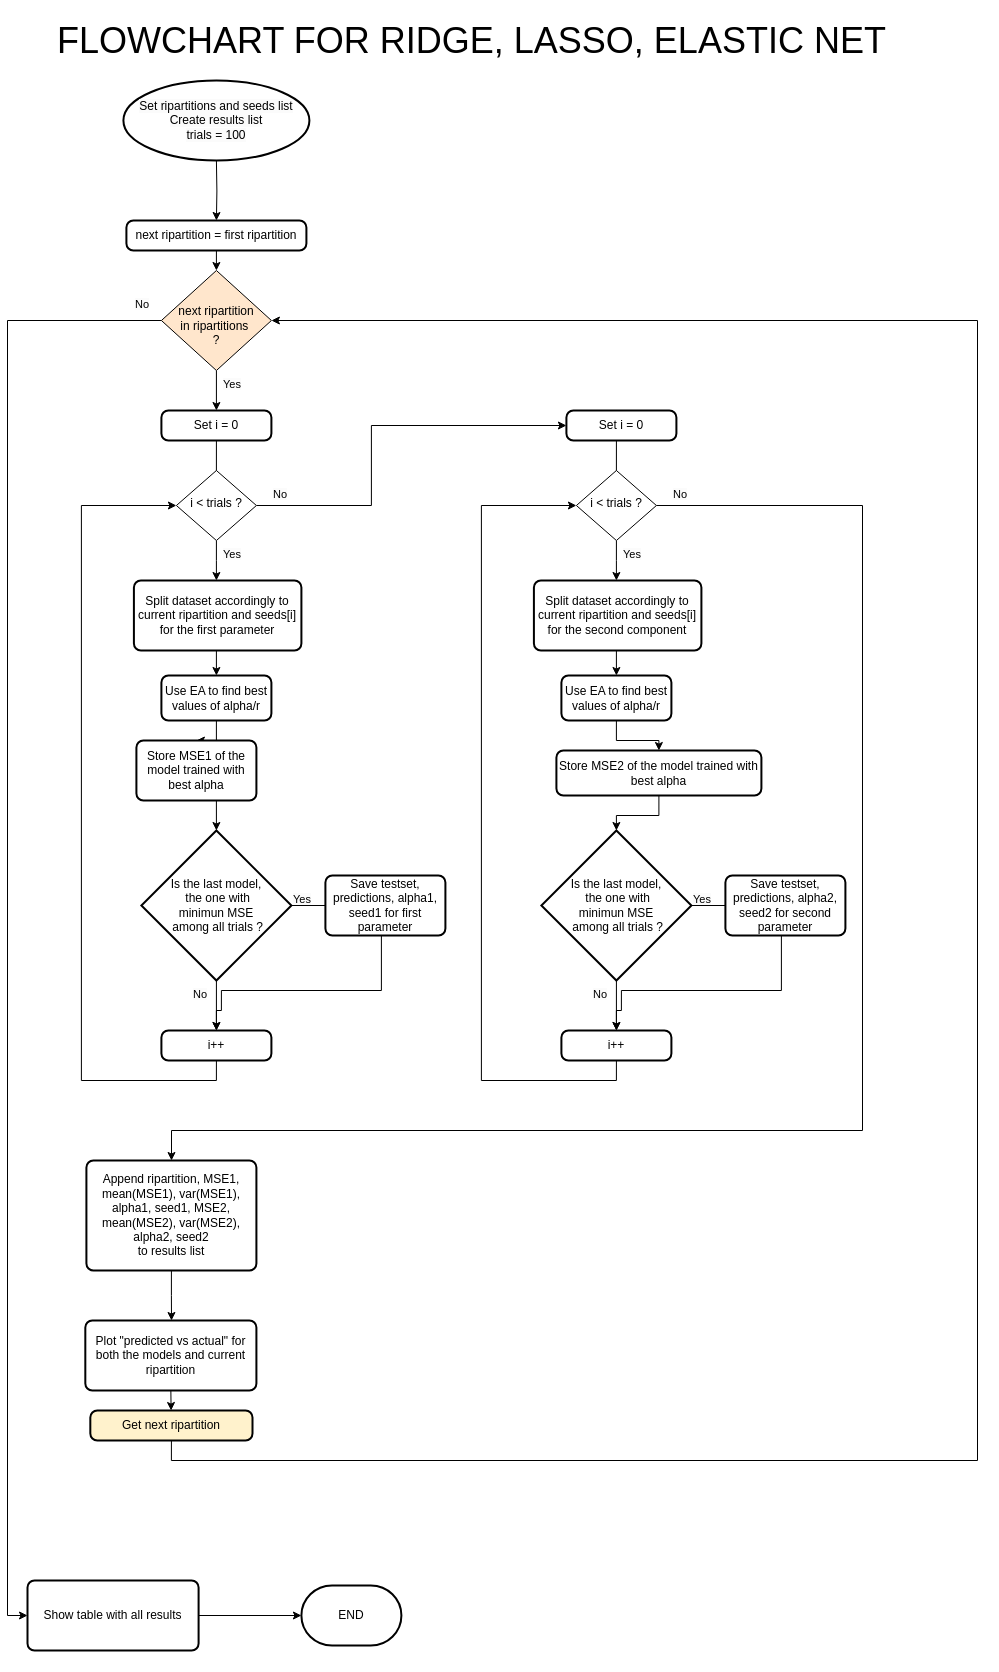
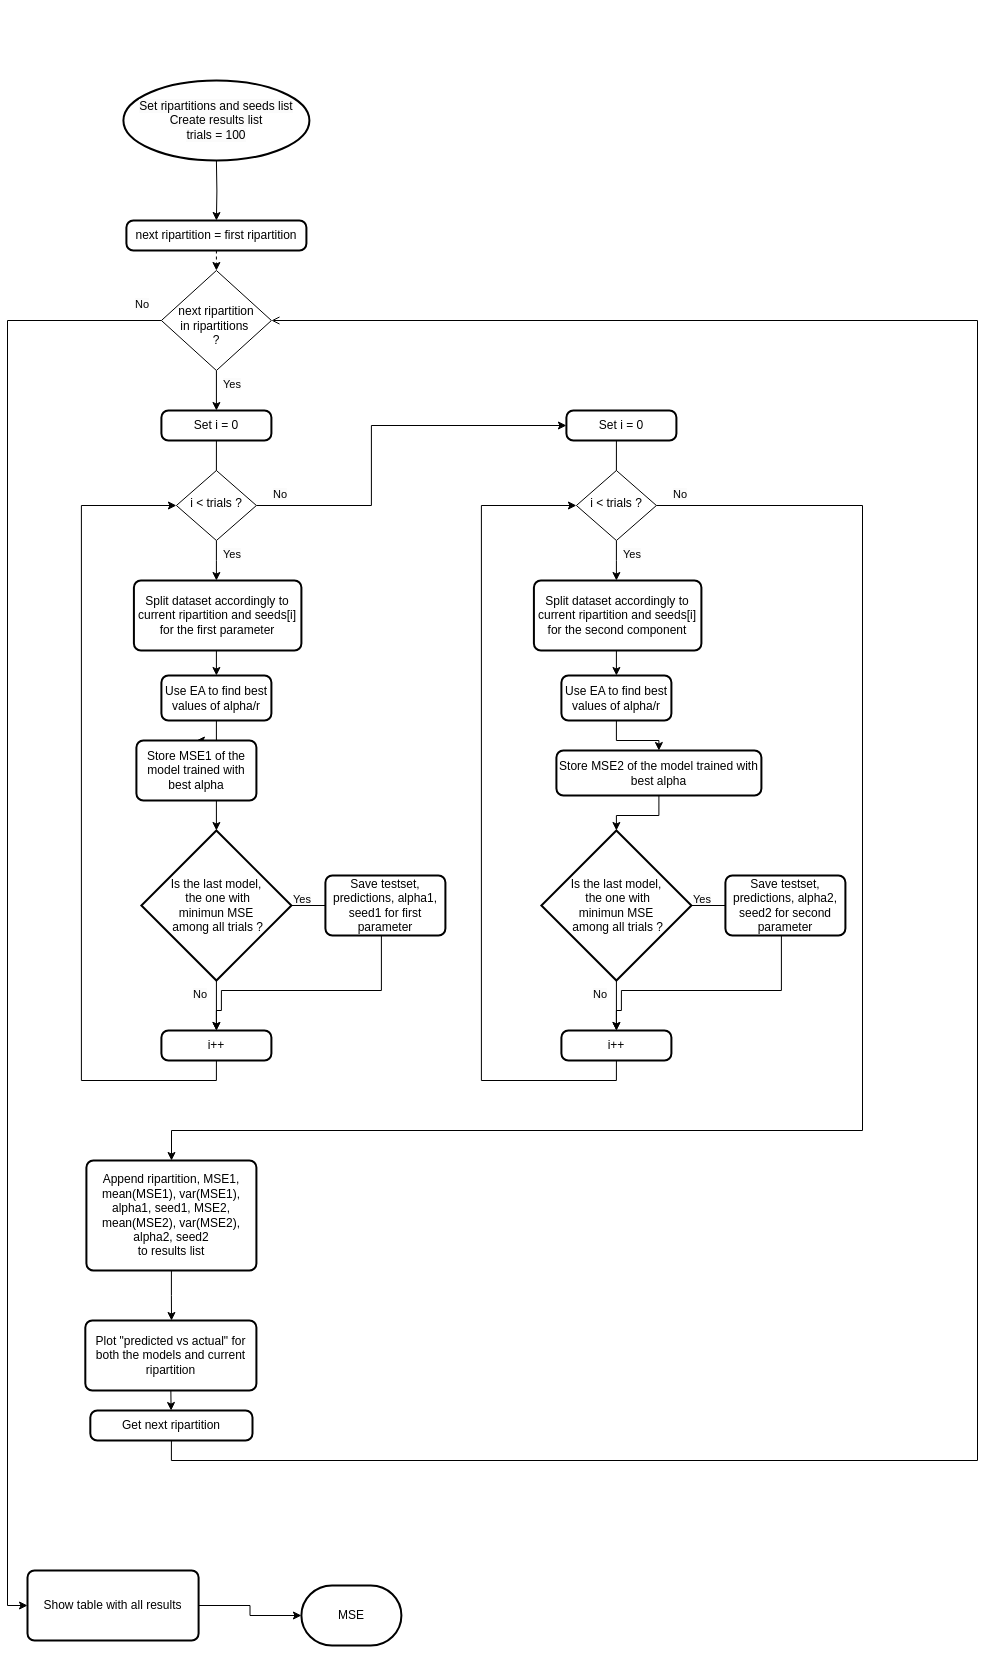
(472, 41) -> none
(216, 257) -> (216, 257)
(216, 321) -> (216, 321)
(279, 321) -> (277, 321)
(171, 1426) -> (171, 1426)
(113, 1616) -> (113, 1606)
(352, 1616) -> (352, 1616)
